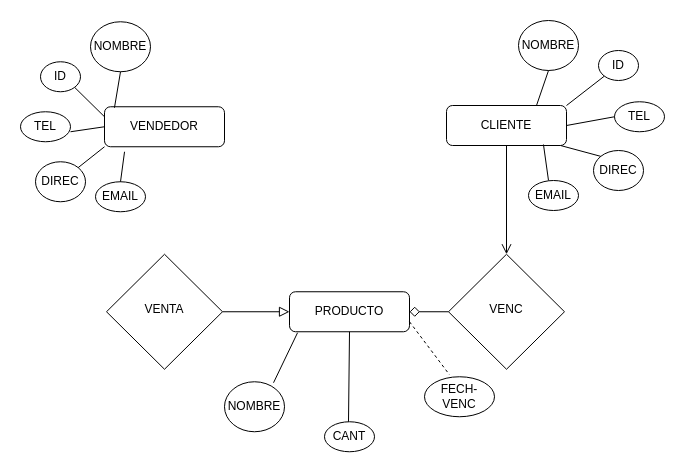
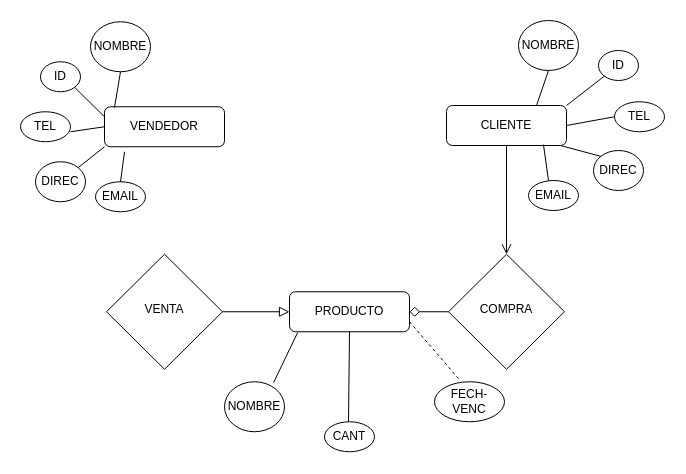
(507, 310) -> (507, 310)
(460, 397) -> (470, 402)
